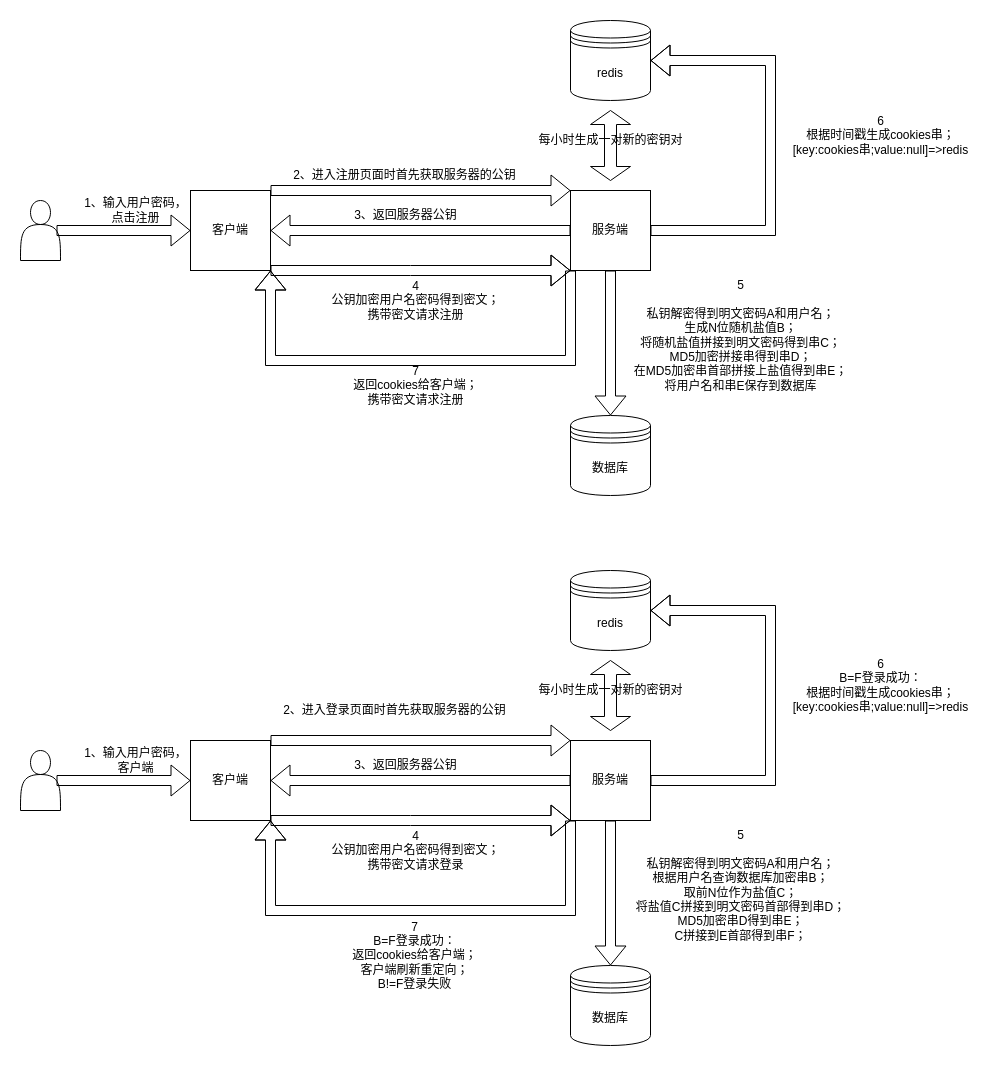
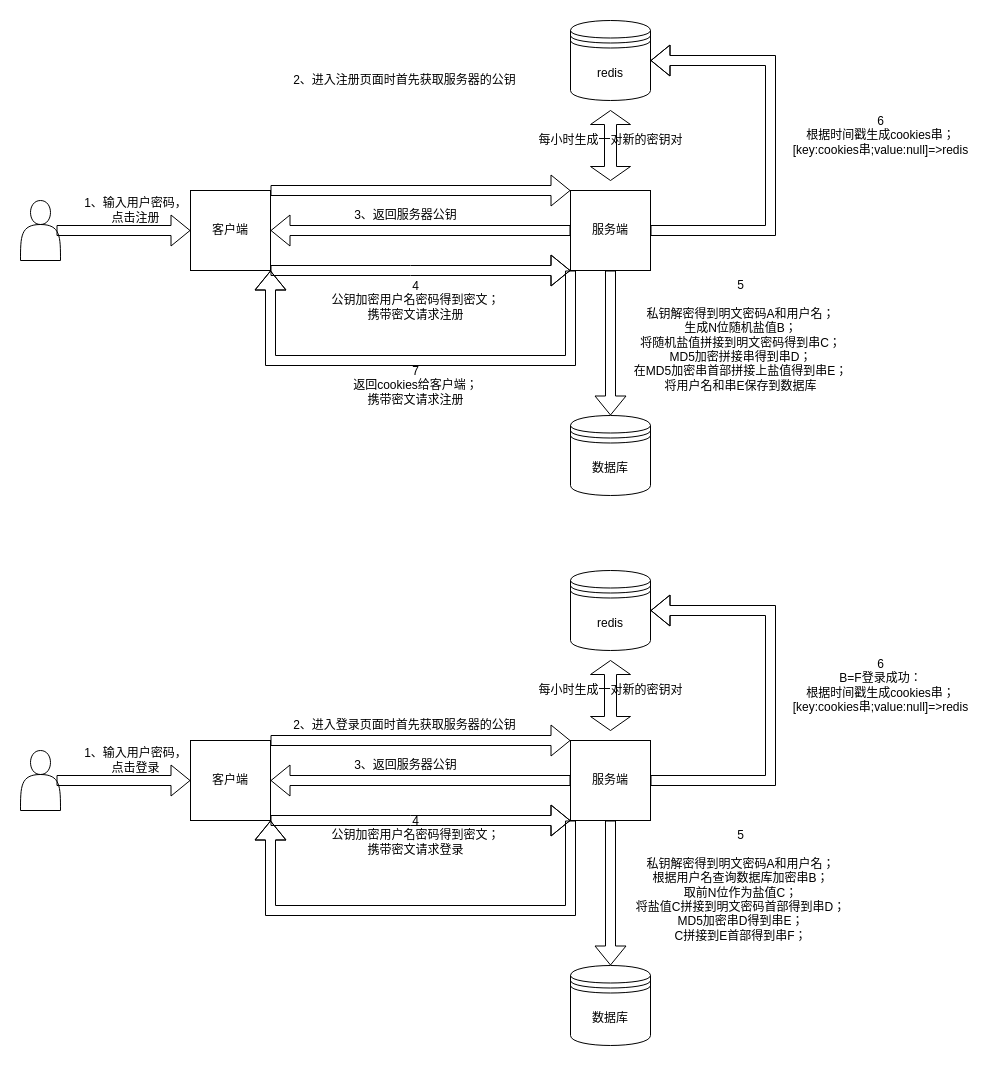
(405, 176) -> (405, 81)
(395, 711) -> (405, 726)
(136, 761) -> (136, 761)
(416, 851) -> (416, 836)
(415, 956) -> none
